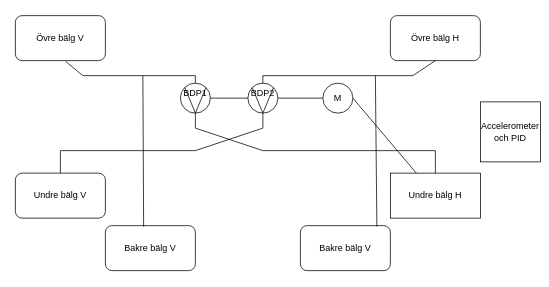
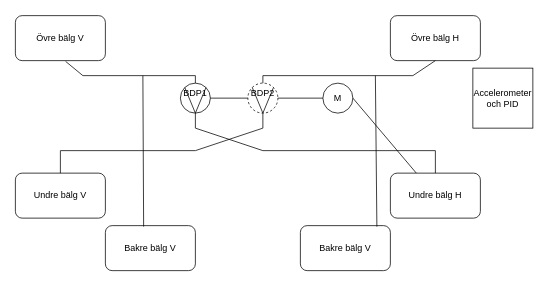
(263, 98) -> (263, 98)
(510, 132) -> (503, 98)
(435, 195) -> (435, 195)
